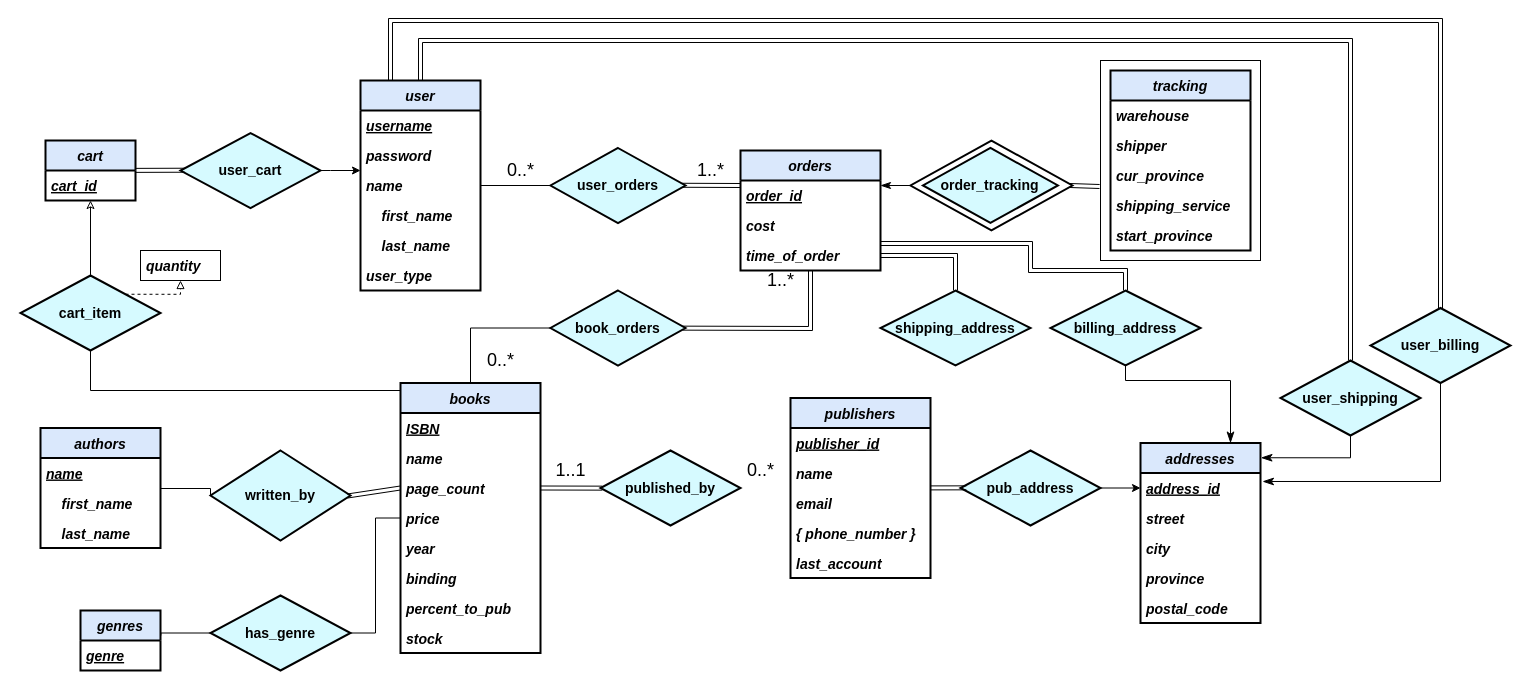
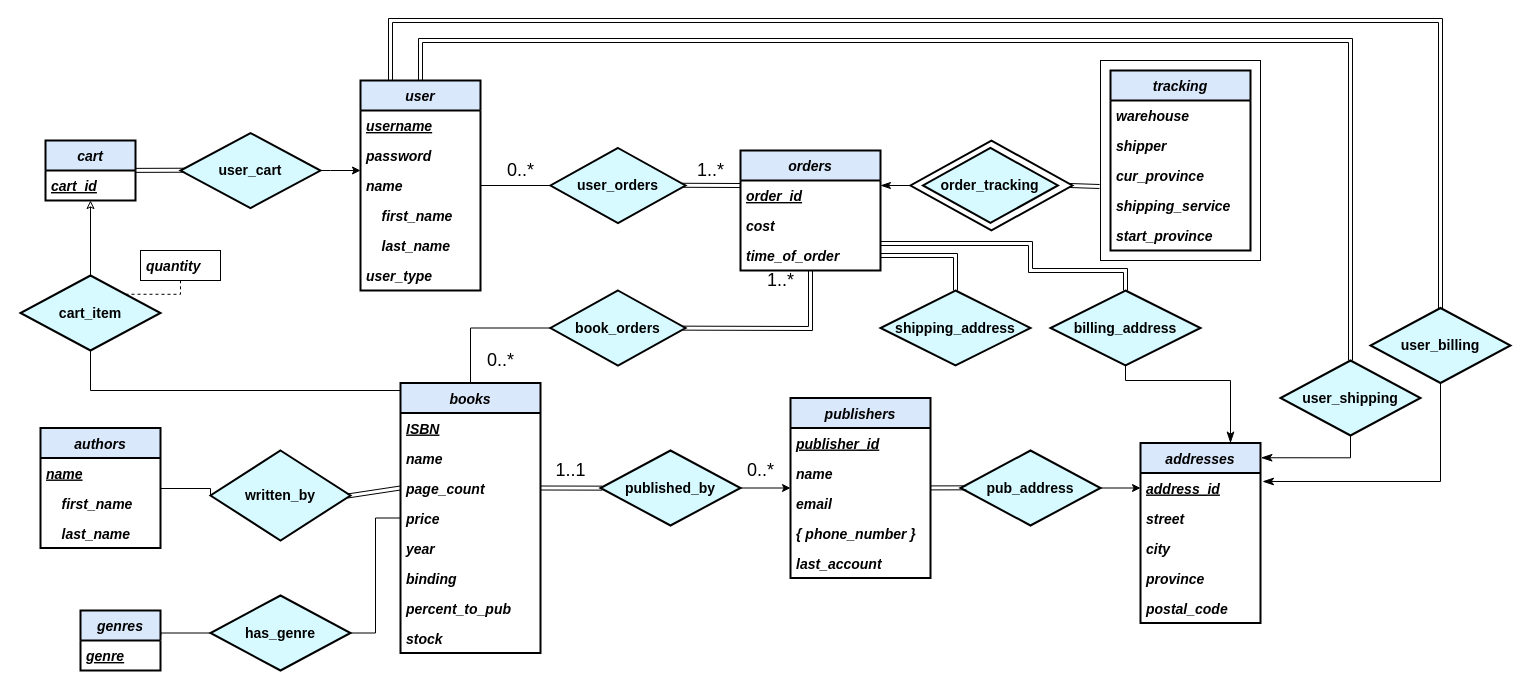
(181, 290) -> (181, 286)
none -> (763, 488)
